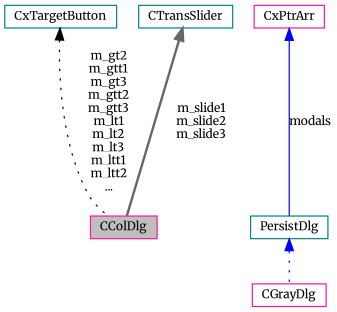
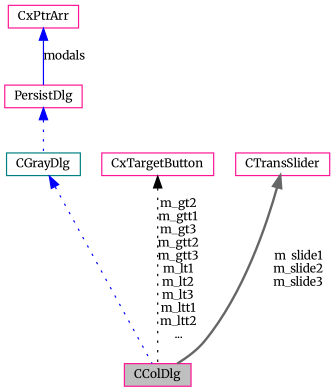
(61, 17) -> (158, 164)
(186, 17) -> (283, 164)
(289, 227) -> (43, 96)
none -> (104, 275)
(289, 295) -> (43, 164)
